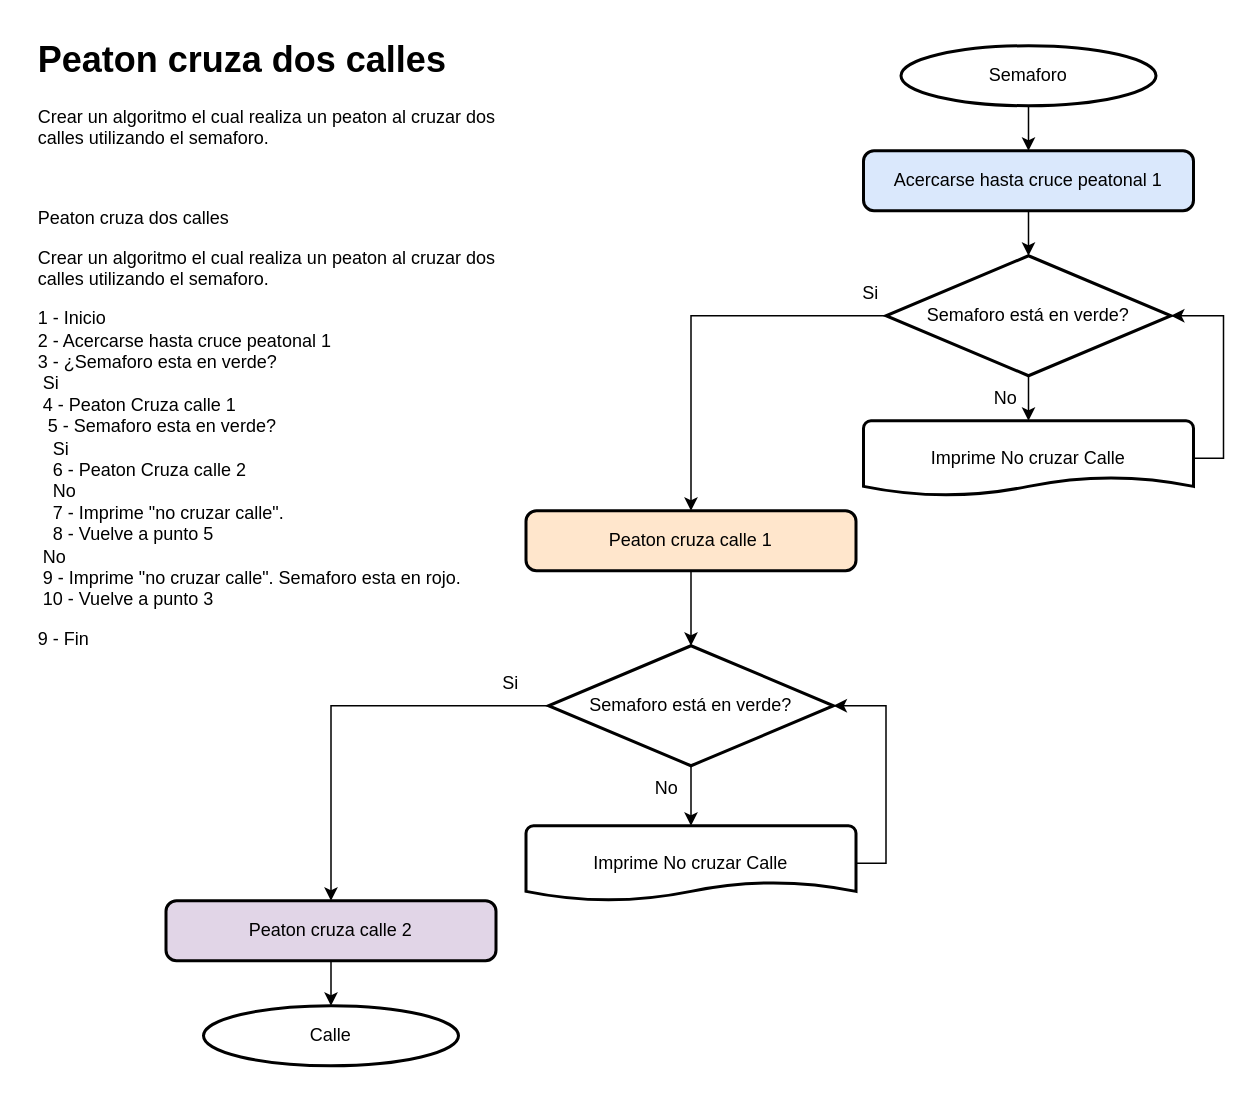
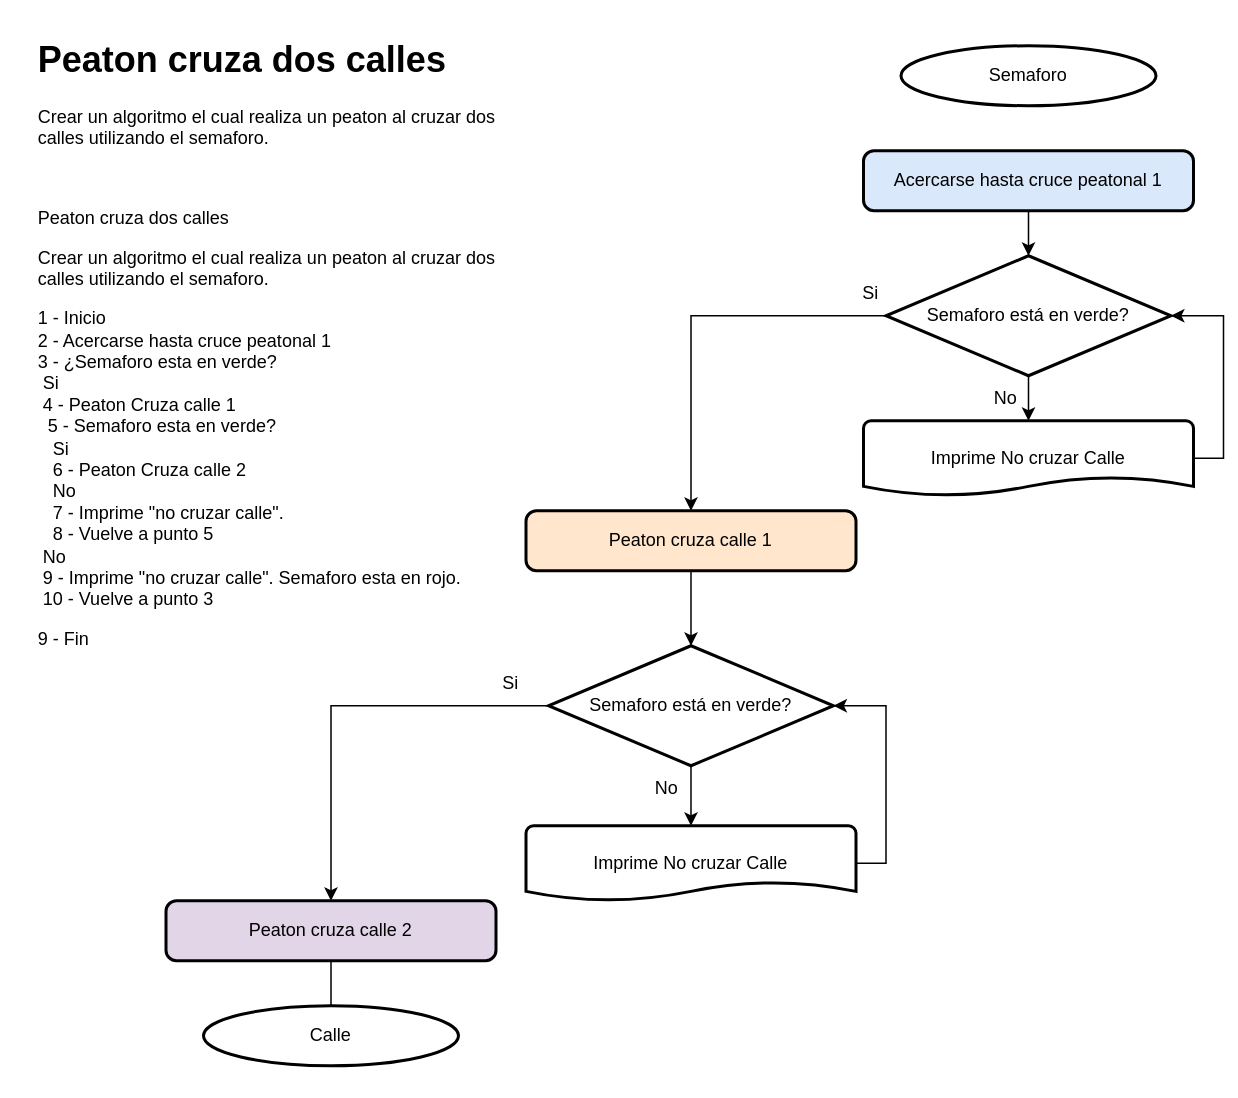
(1028, 134) -> none
(331, 994) -> (331, 998)
